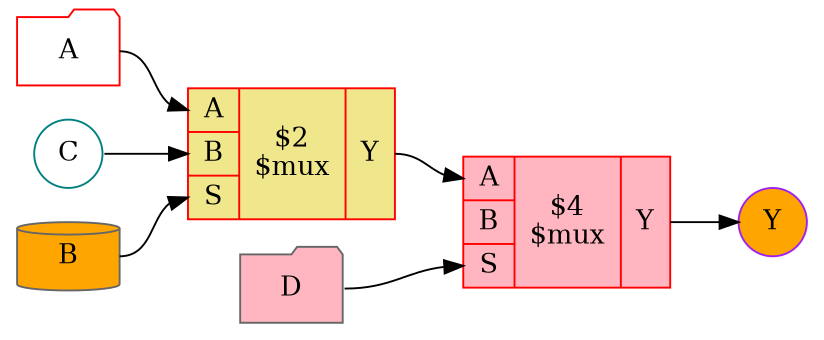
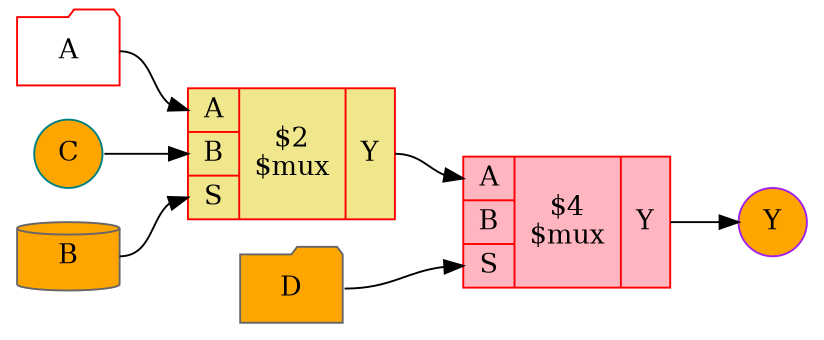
(68, 154) -> (68, 154)
(291, 289) -> (291, 289)
